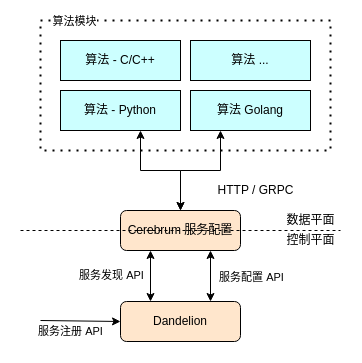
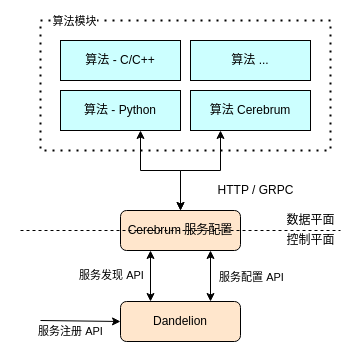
(251, 111) -> (251, 111)
